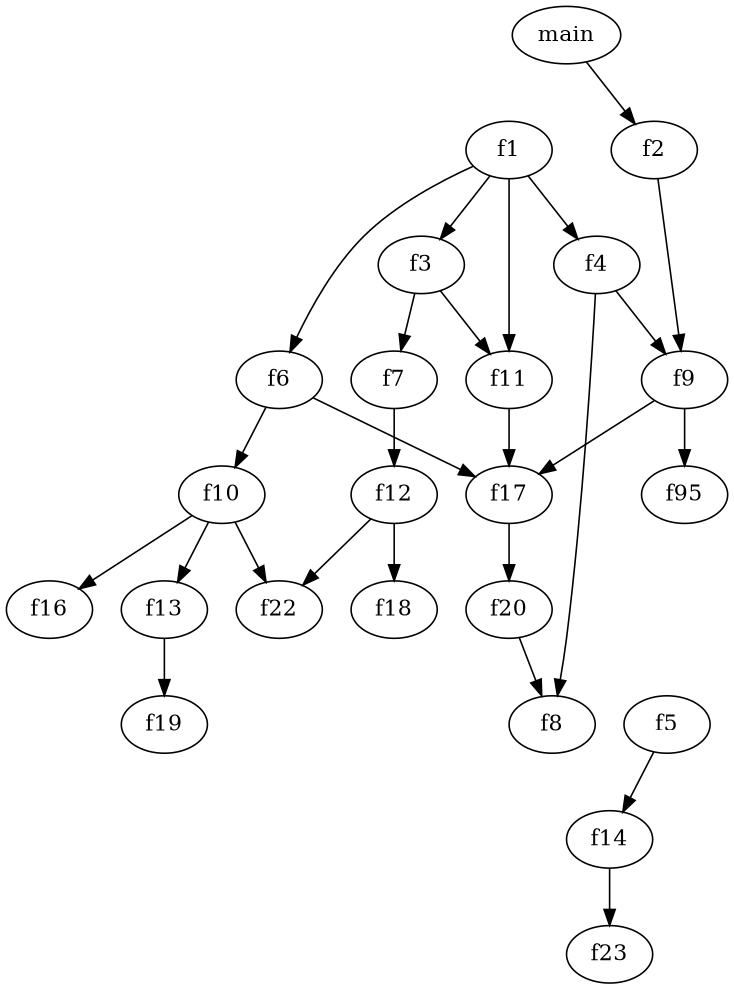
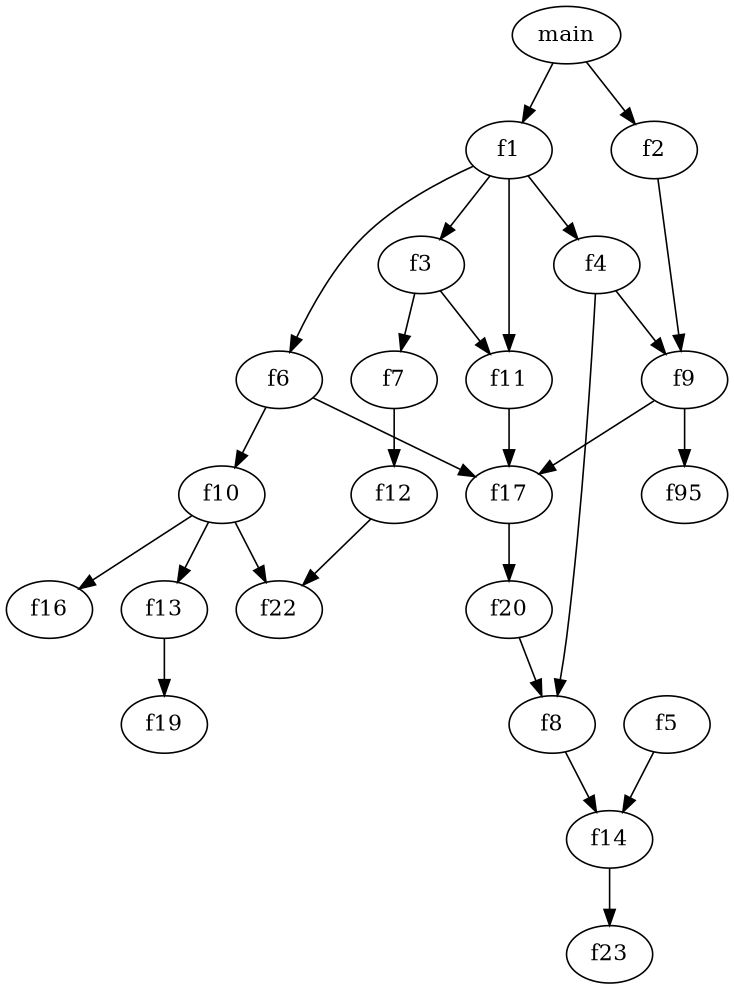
none -> (541, 86)
(394, 610) -> none
none -> (577, 775)
